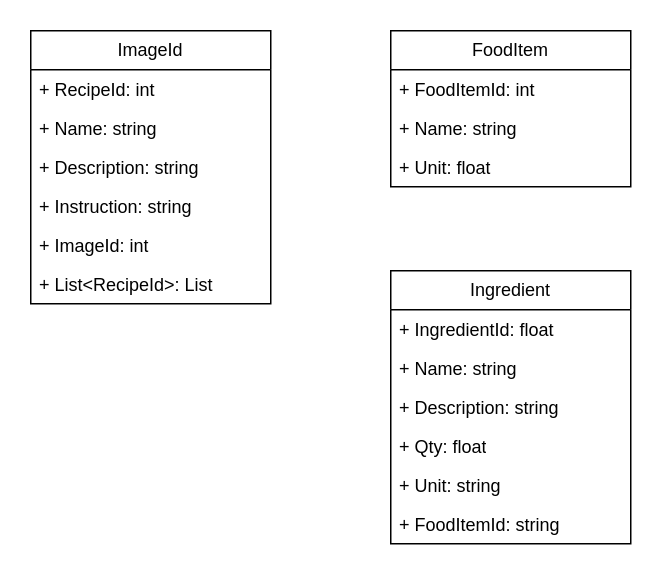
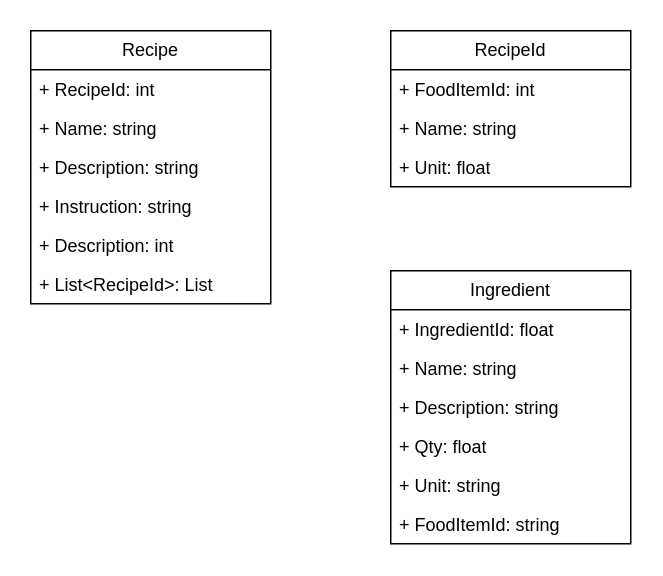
(151, 50) -> (151, 50)
(511, 50) -> (511, 50)
(101, 247) -> (116, 247)
